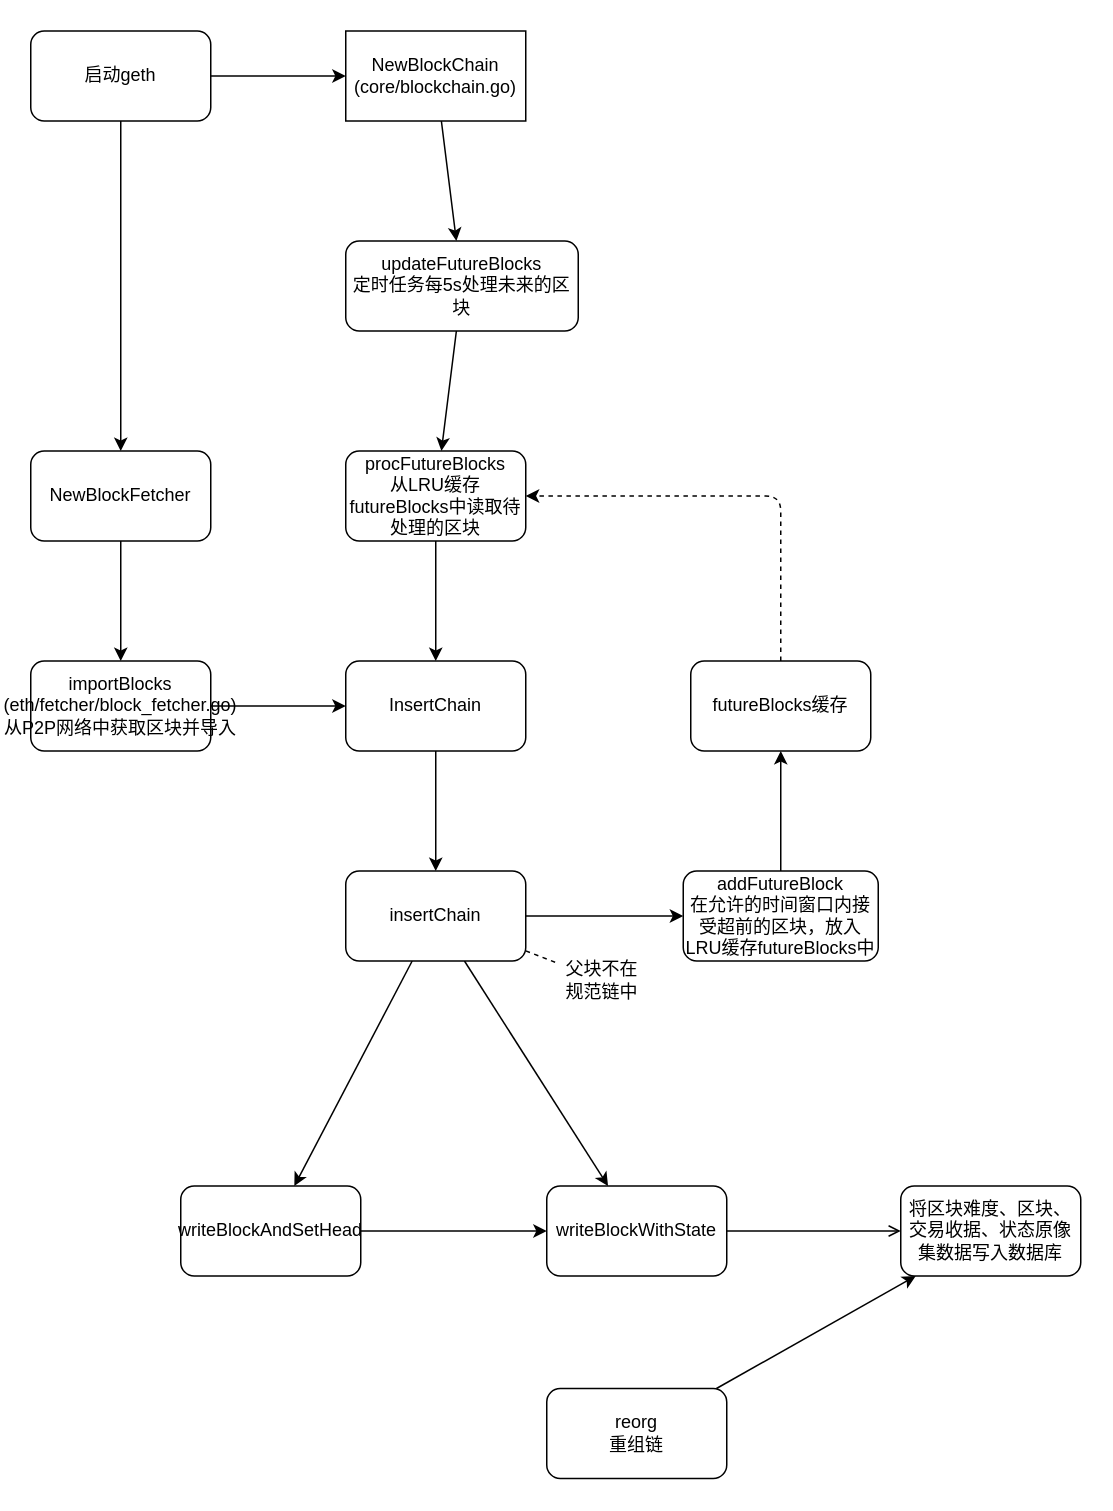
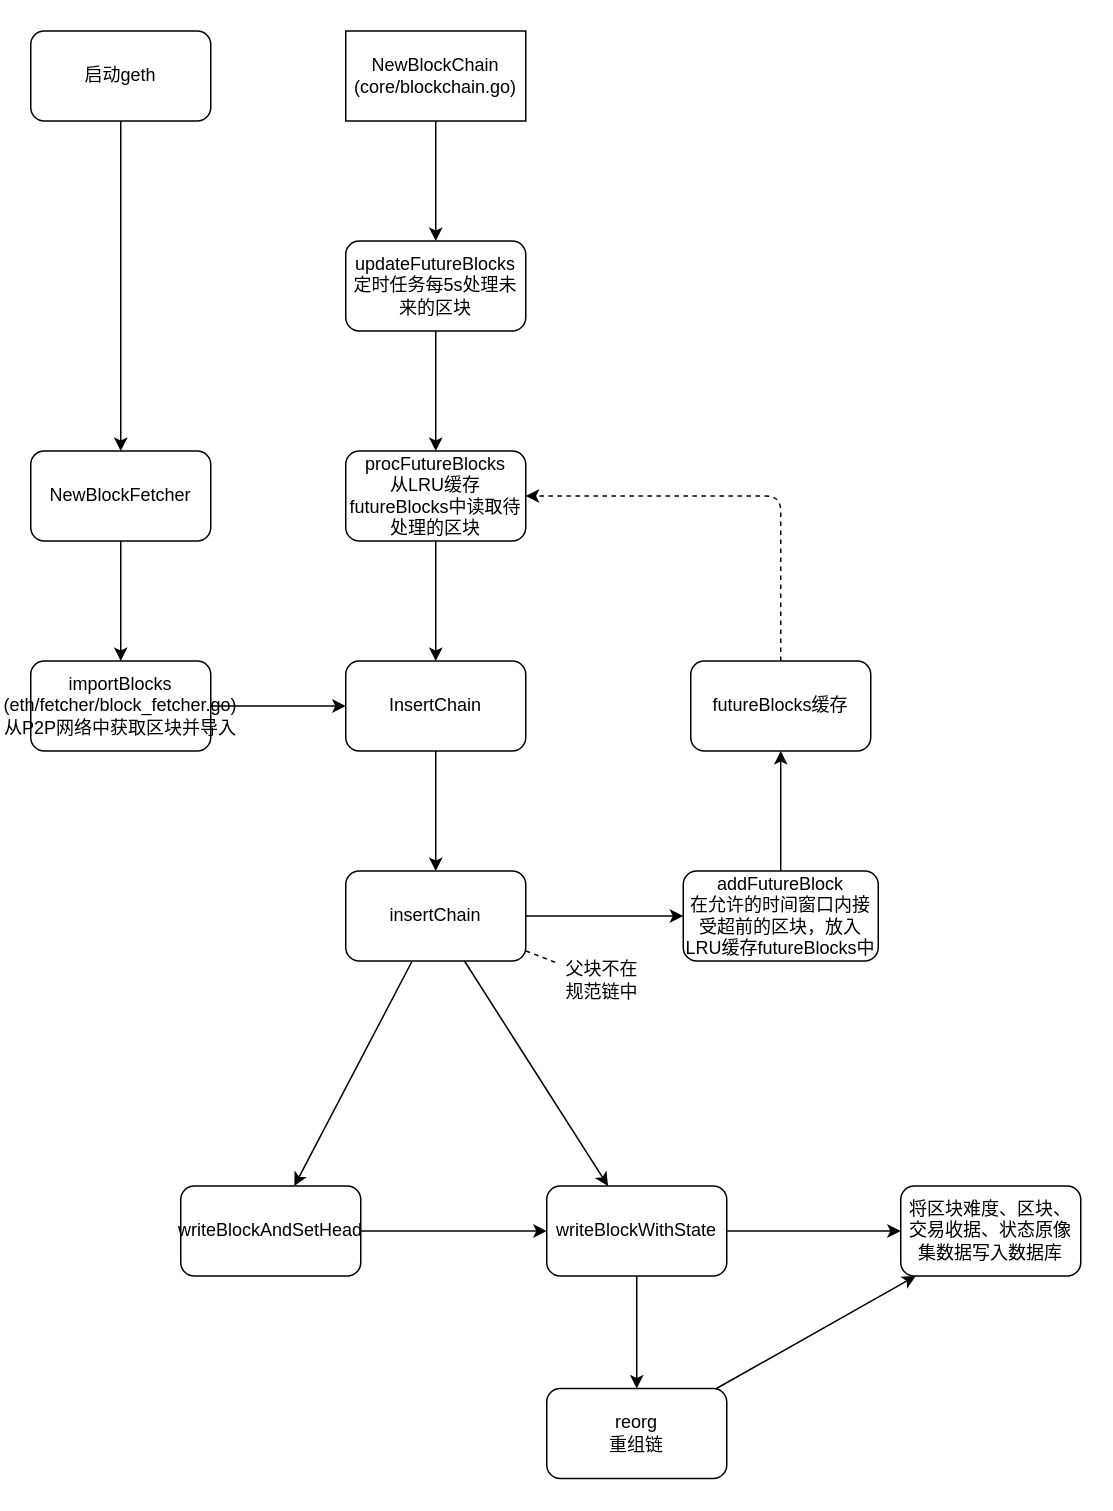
(273, 76) -> none
(462, 286) -> (436, 286)
(891, 1231) -> (889, 1231)
none -> (637, 1327)
